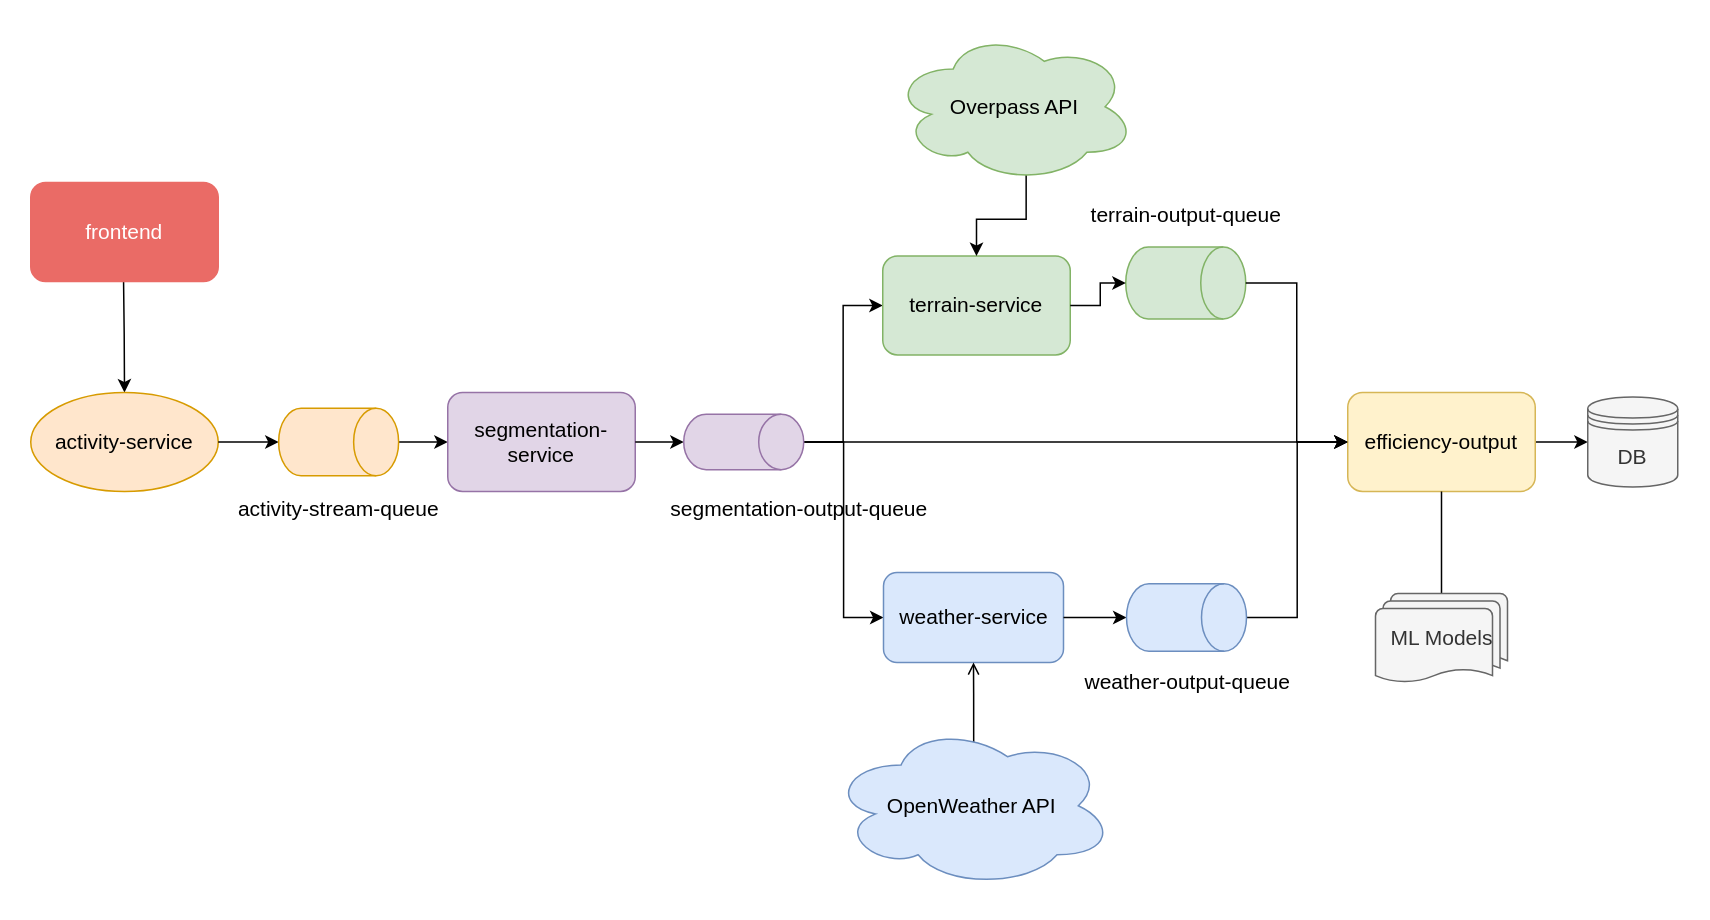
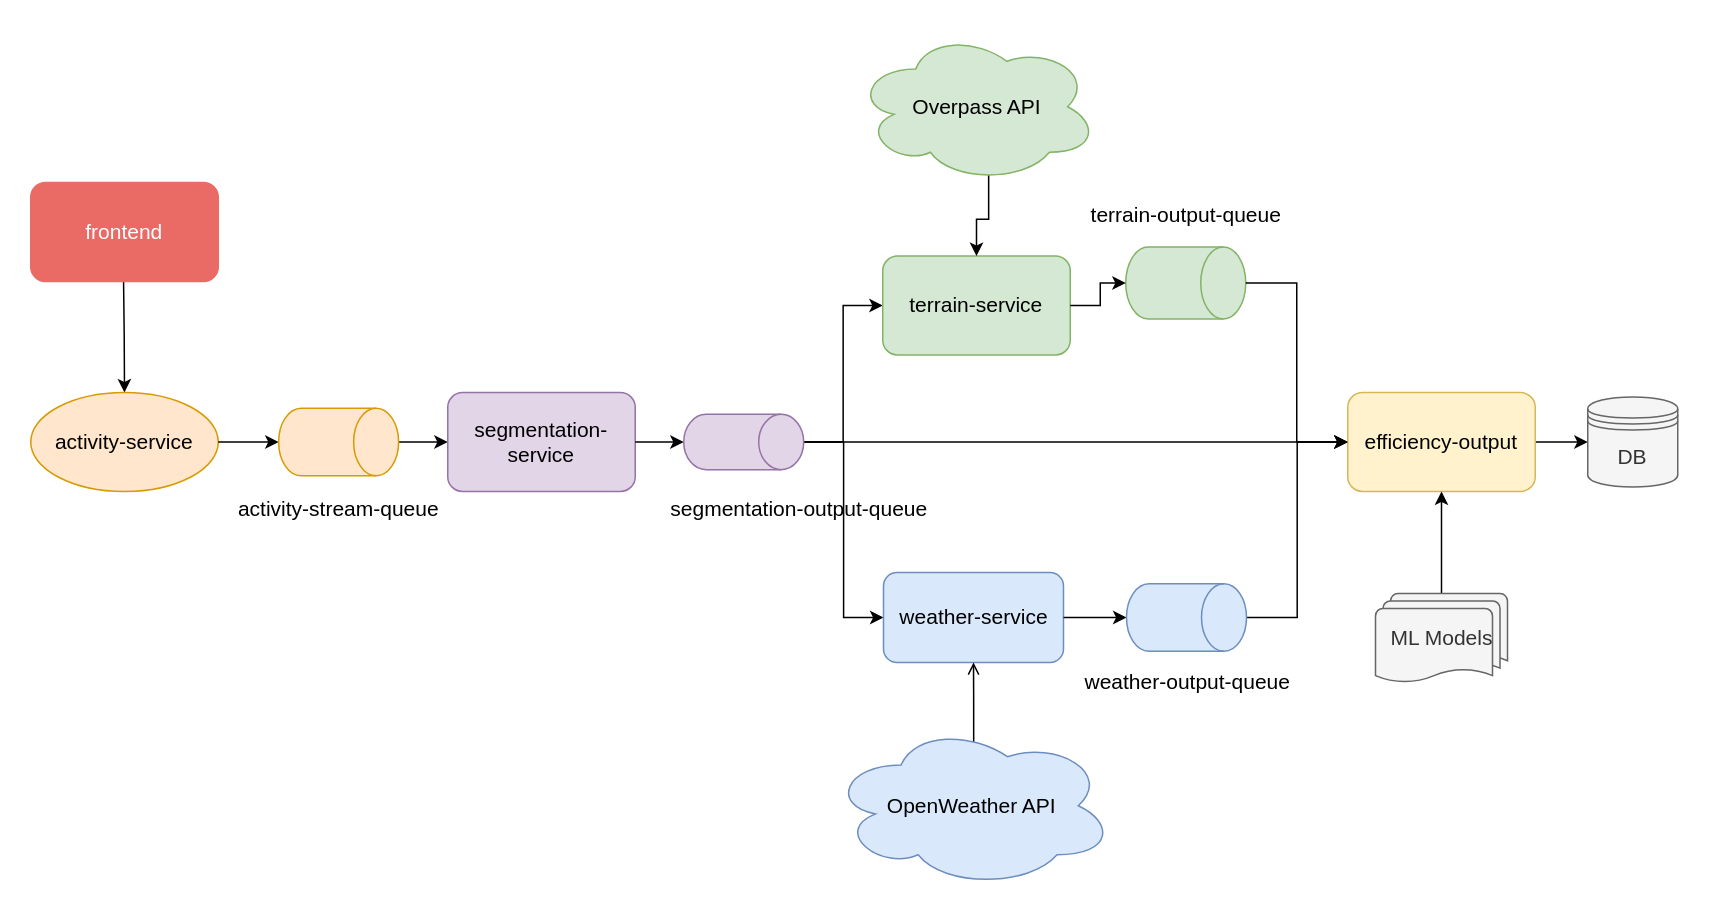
(1014, 107) -> (977, 107)
(1442, 498) -> (1442, 503)
